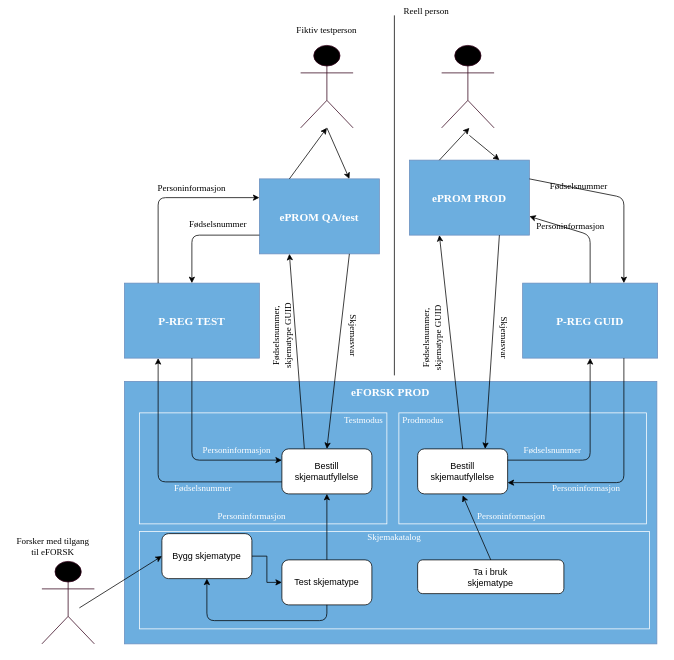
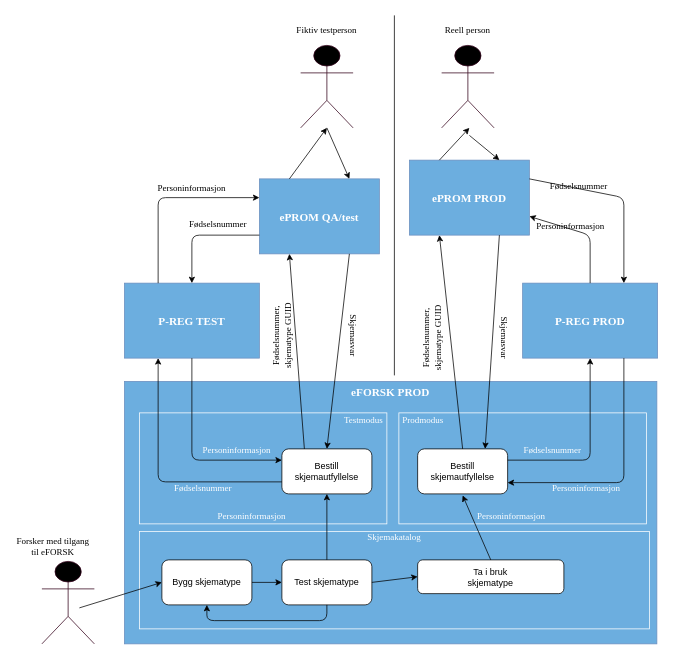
(426, 12) -> (468, 30)
(590, 321) -> (590, 321)
(207, 556) -> (207, 582)
none -> (392, 580)
